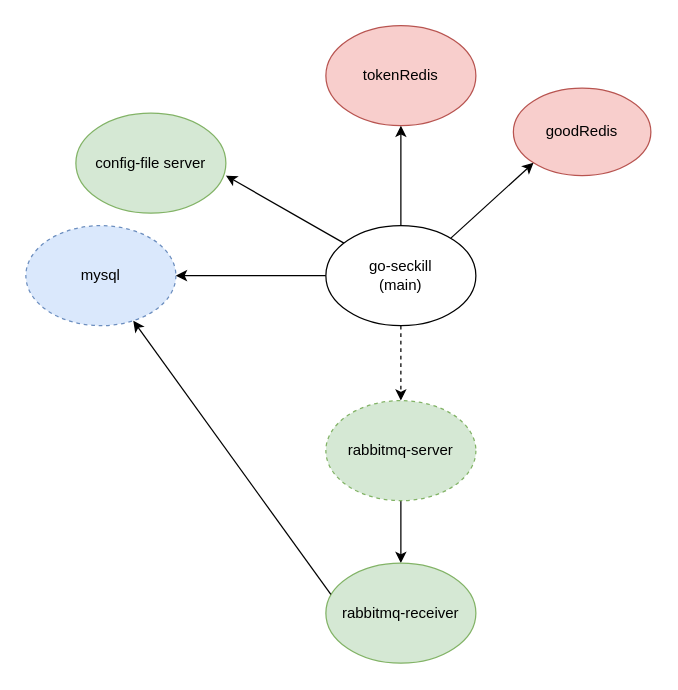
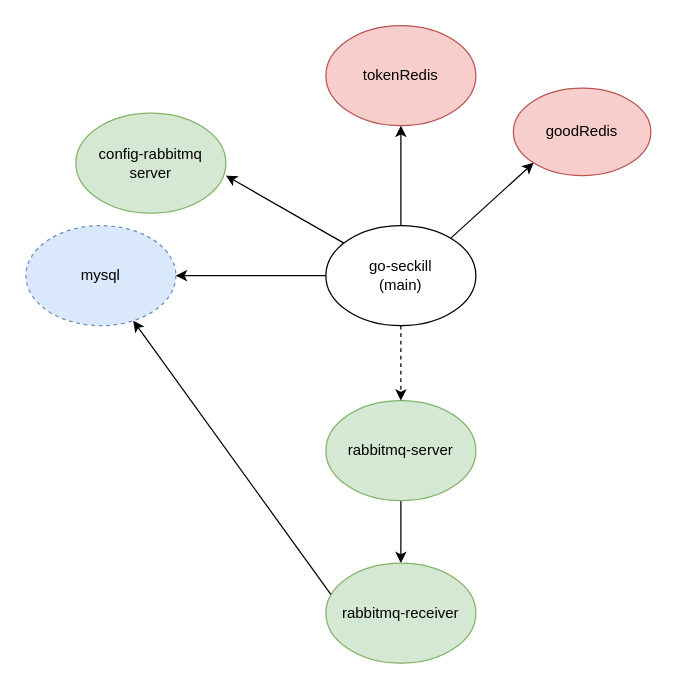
(151, 163) -> (151, 163)
(401, 451) -> (401, 451)
